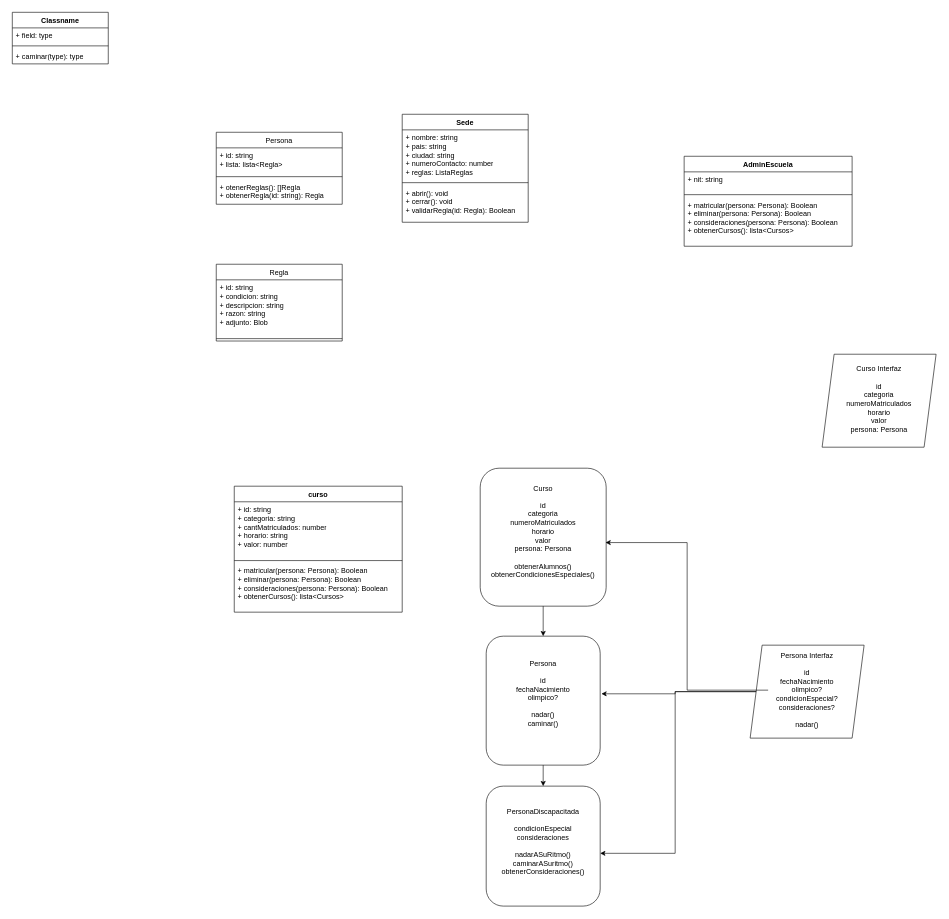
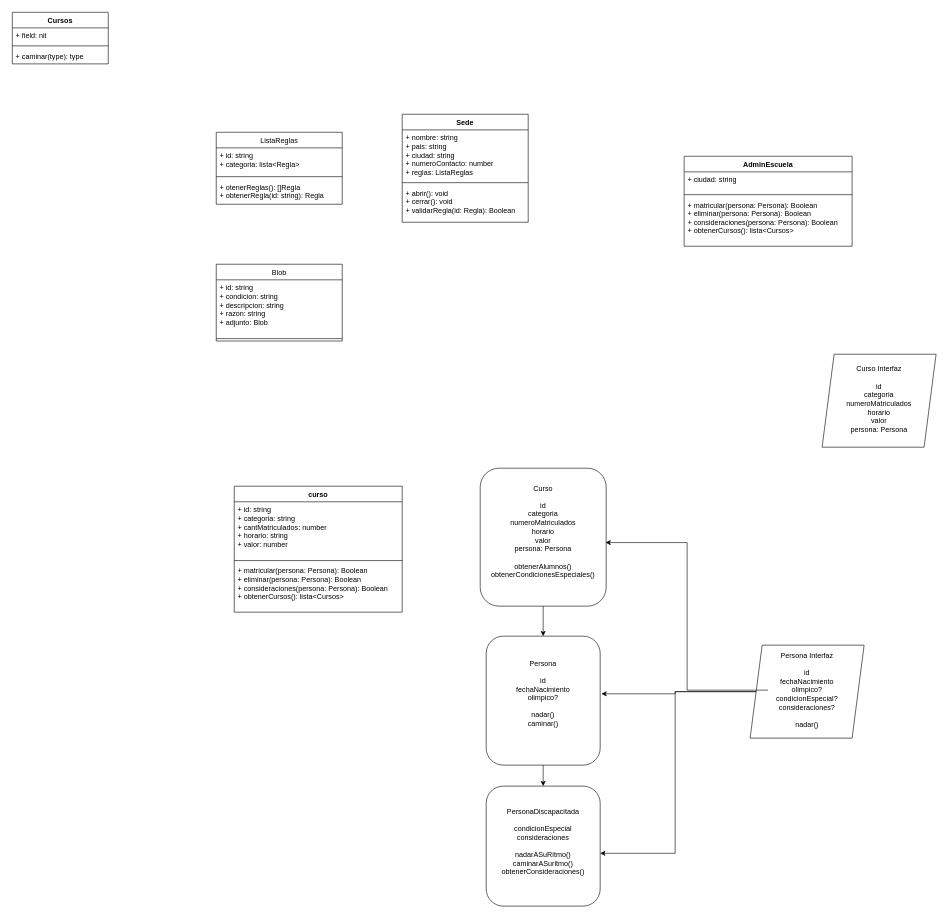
(60, 21) -> (60, 21)
(37, 36) -> (34, 36)
(279, 141) -> (279, 141)
(255, 161) -> (264, 161)
(709, 180) -> (715, 180)
(279, 273) -> (279, 273)
